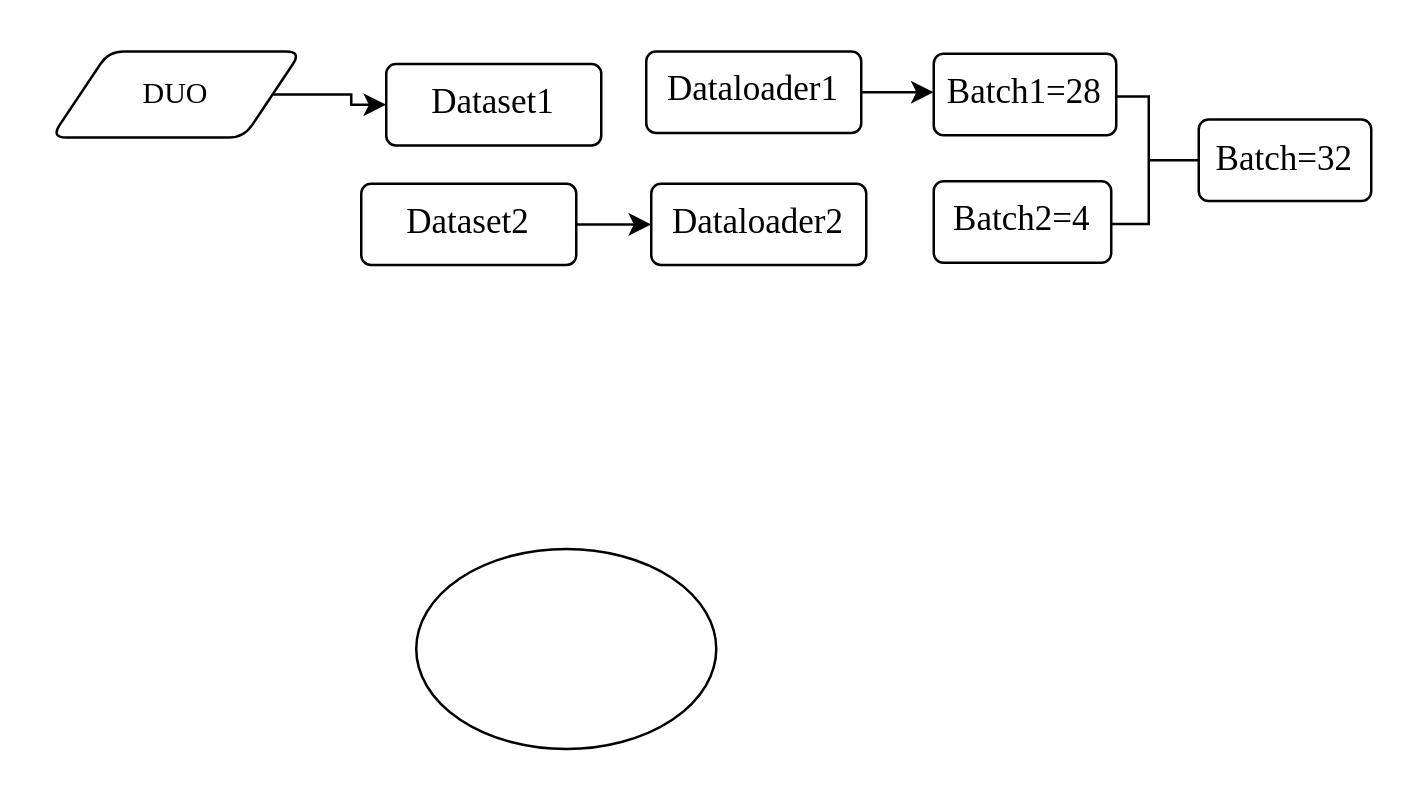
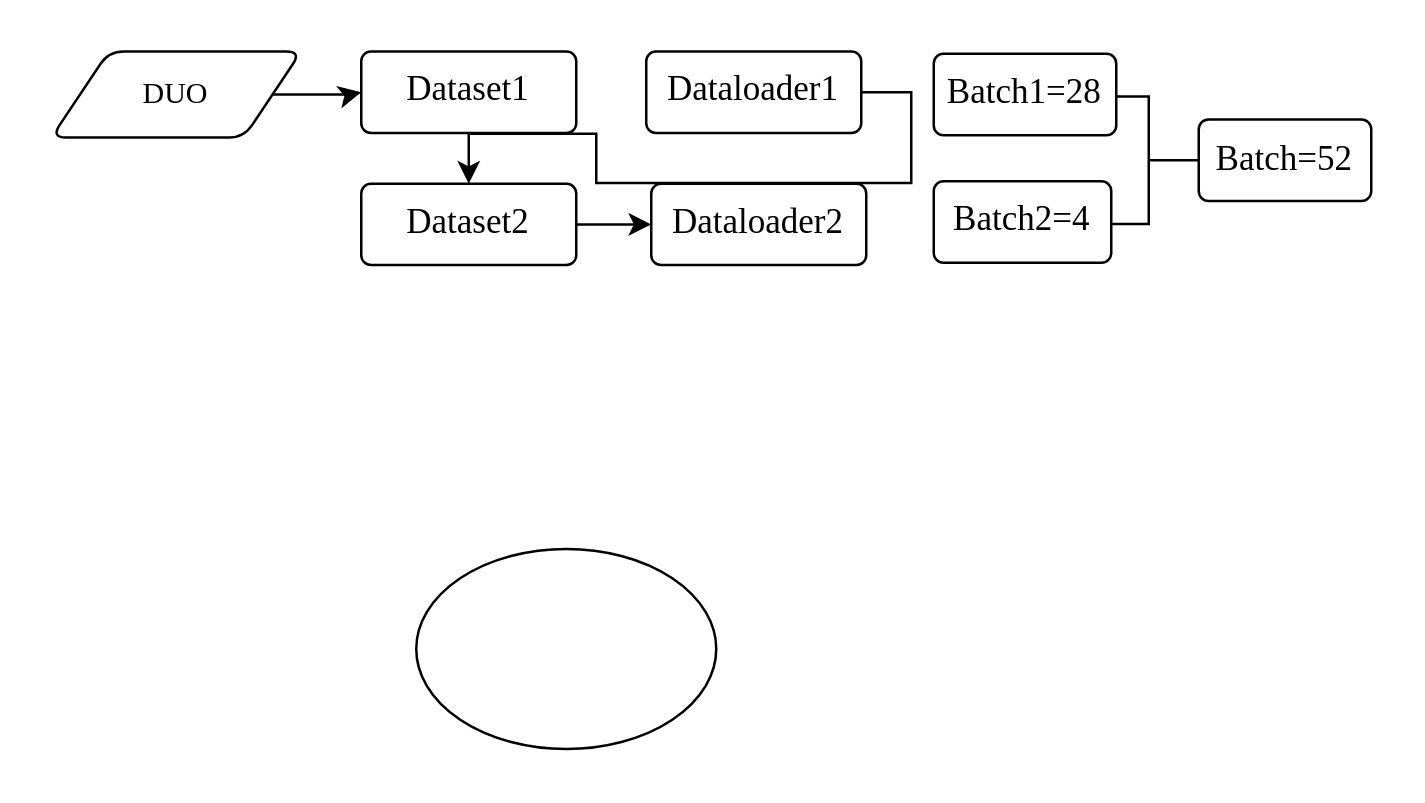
(913, 92) -> (573, 134)
(494, 104) -> (469, 92)
(1285, 161) -> (1285, 161)
